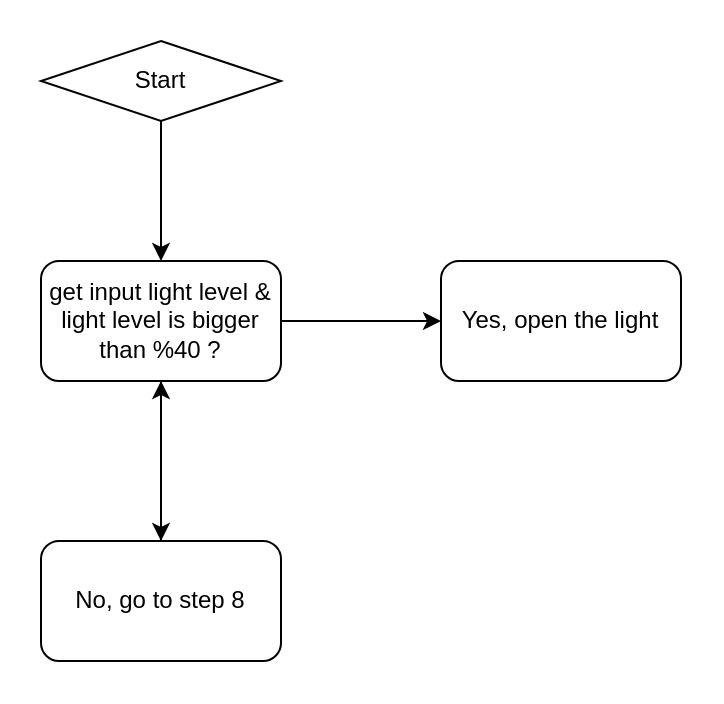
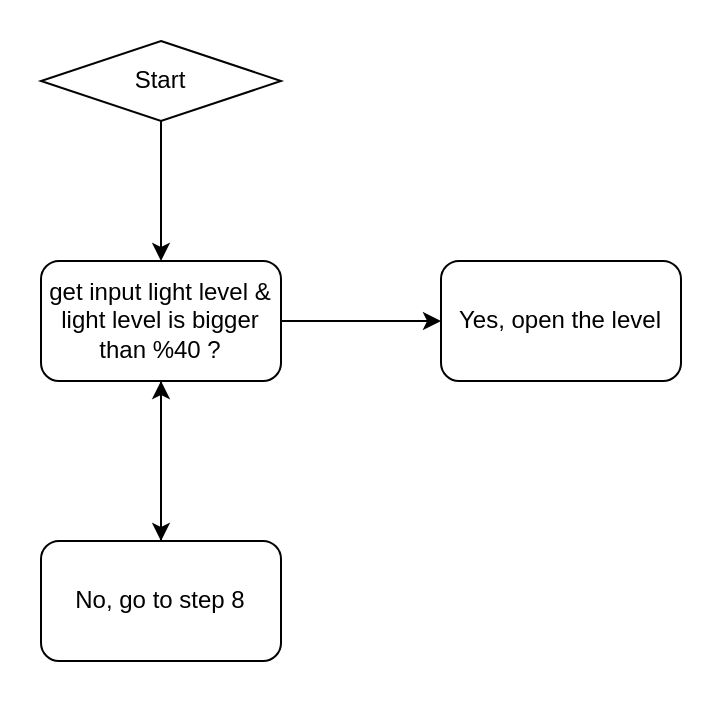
(561, 321) -> (561, 321)
